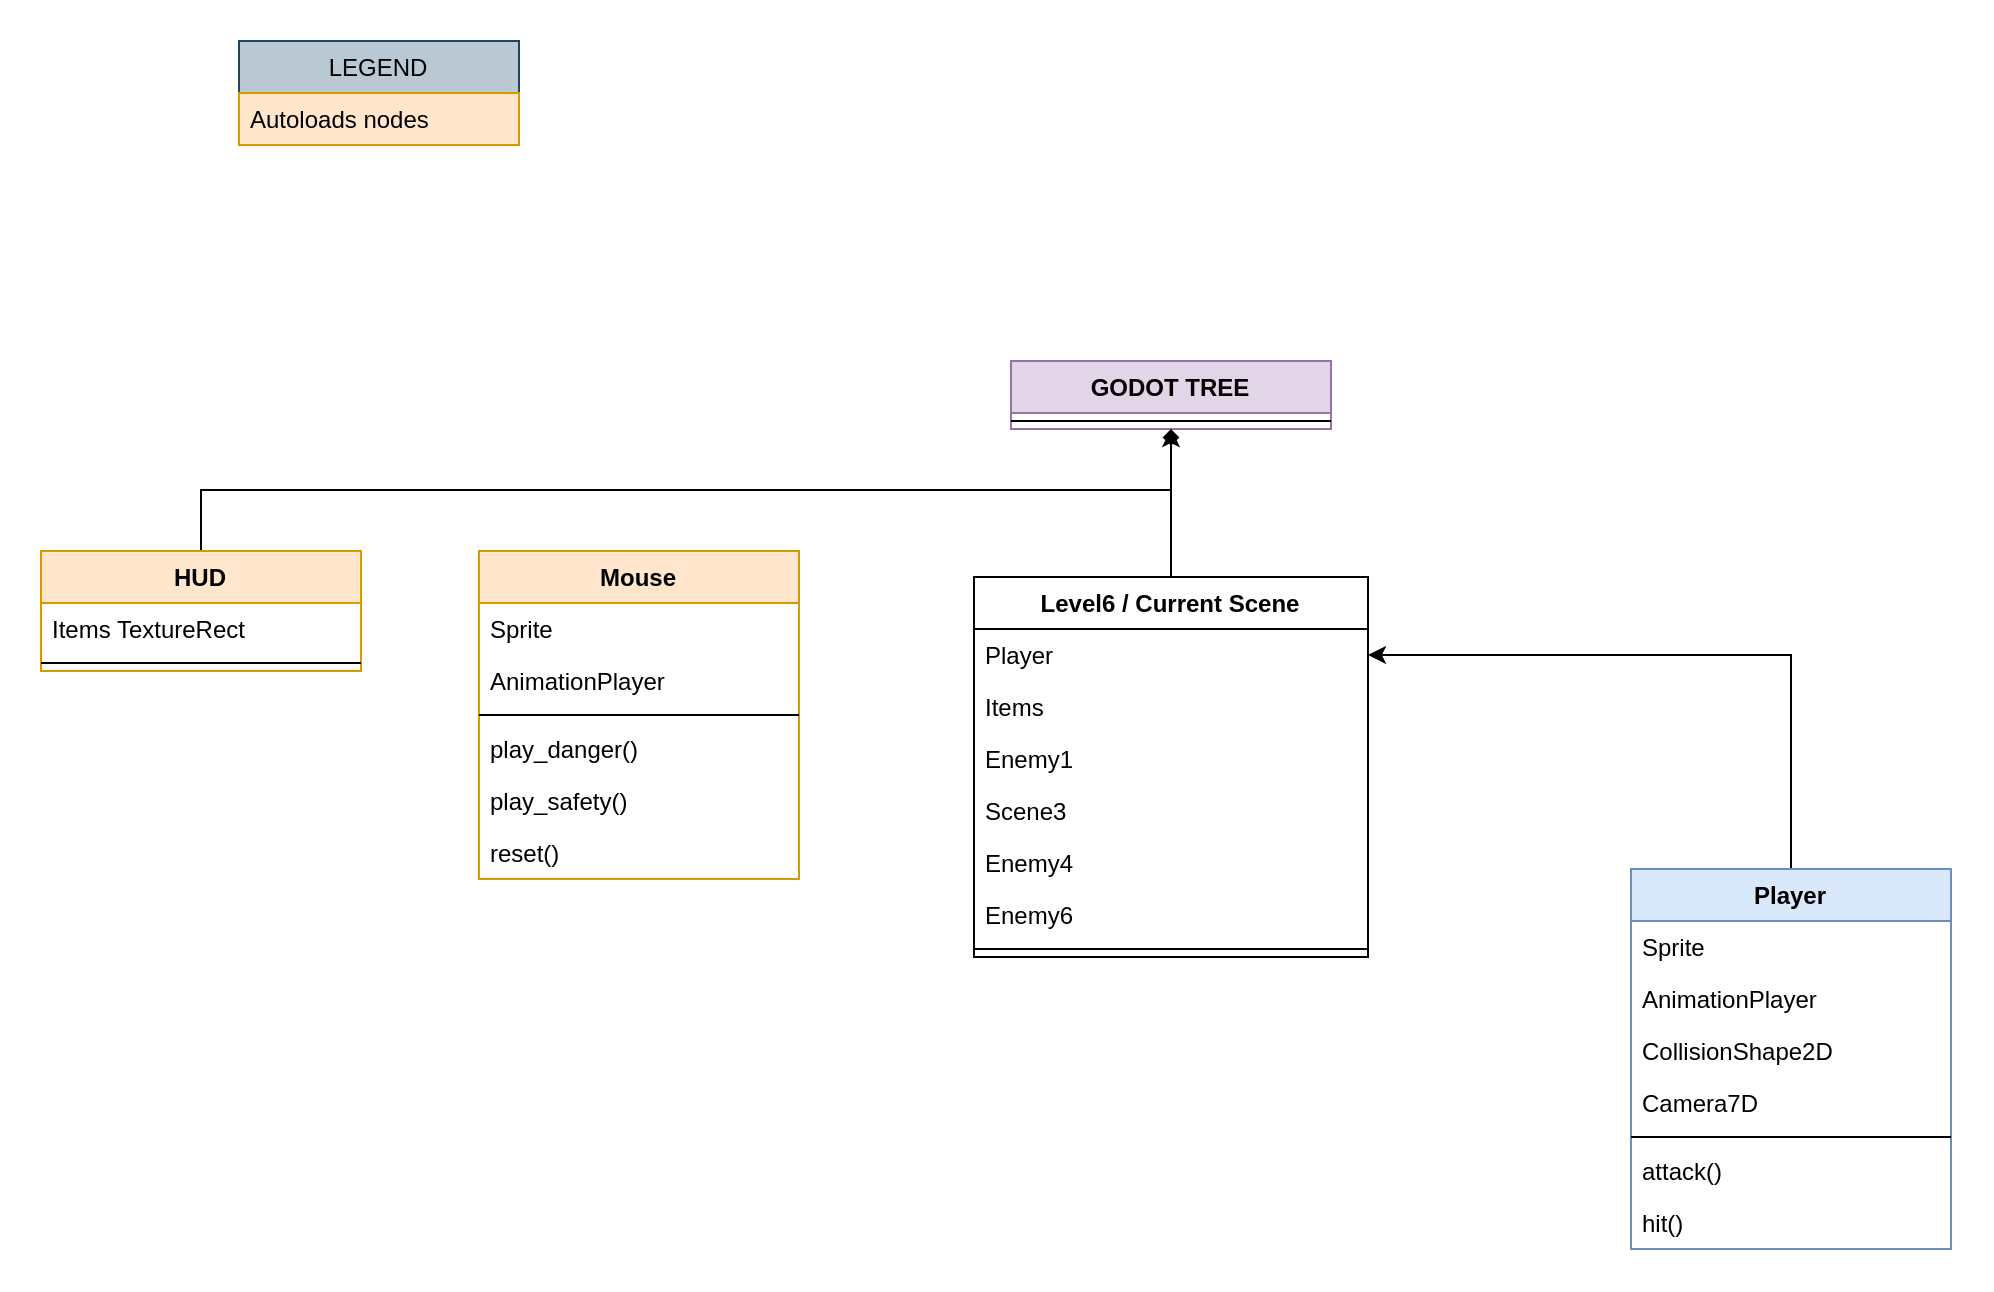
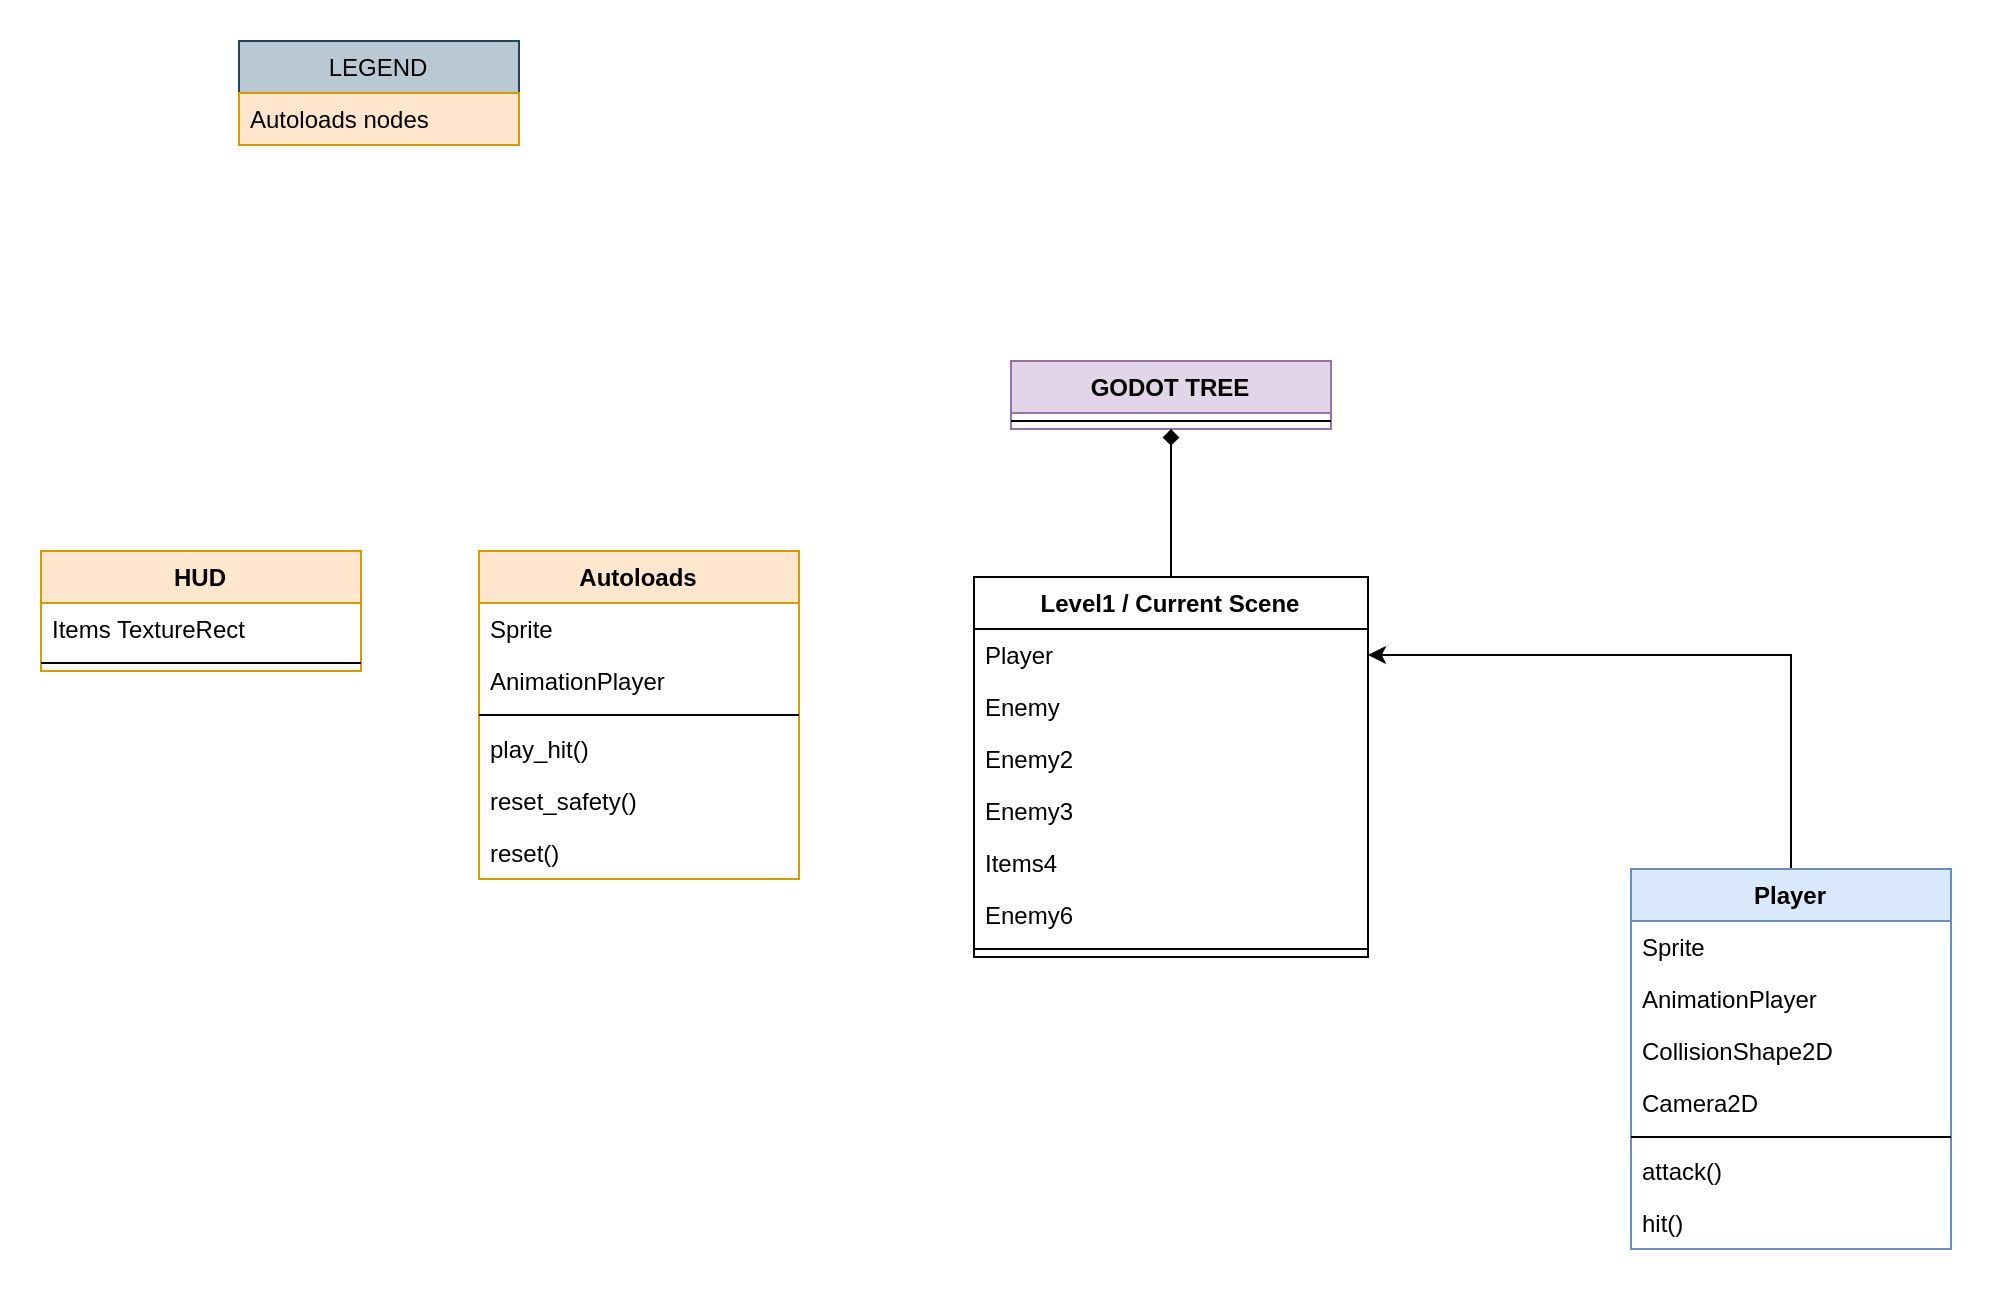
(653, 490) -> none
(638, 578) -> (638, 578)
(1170, 604) -> (1170, 604)
(1019, 708) -> (1019, 708)
(574, 750) -> (551, 750)
(1025, 760) -> (1025, 760)
(574, 802) -> (584, 802)
(1025, 812) -> (1025, 812)
(1025, 864) -> (1025, 864)
(1696, 1104) -> (1696, 1104)
